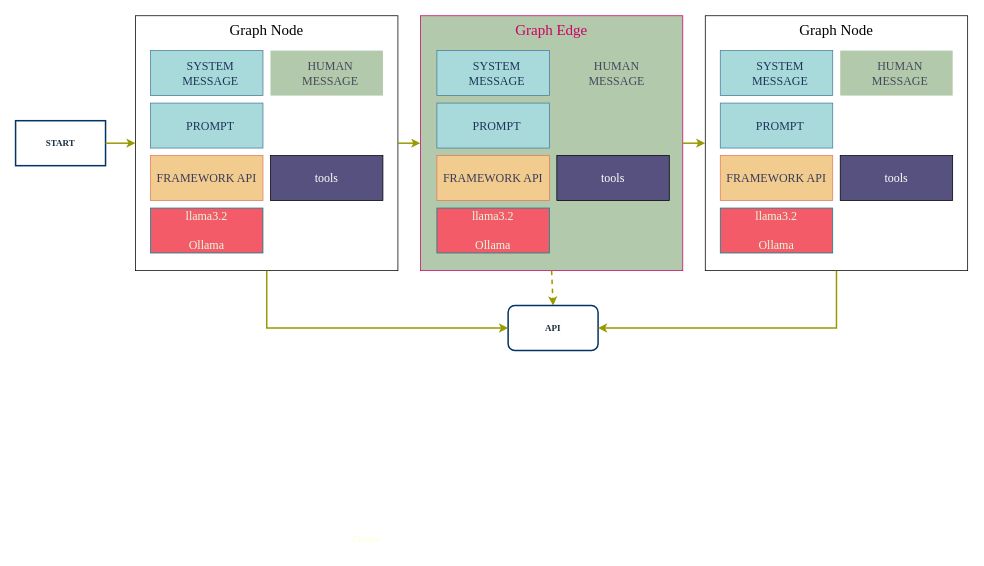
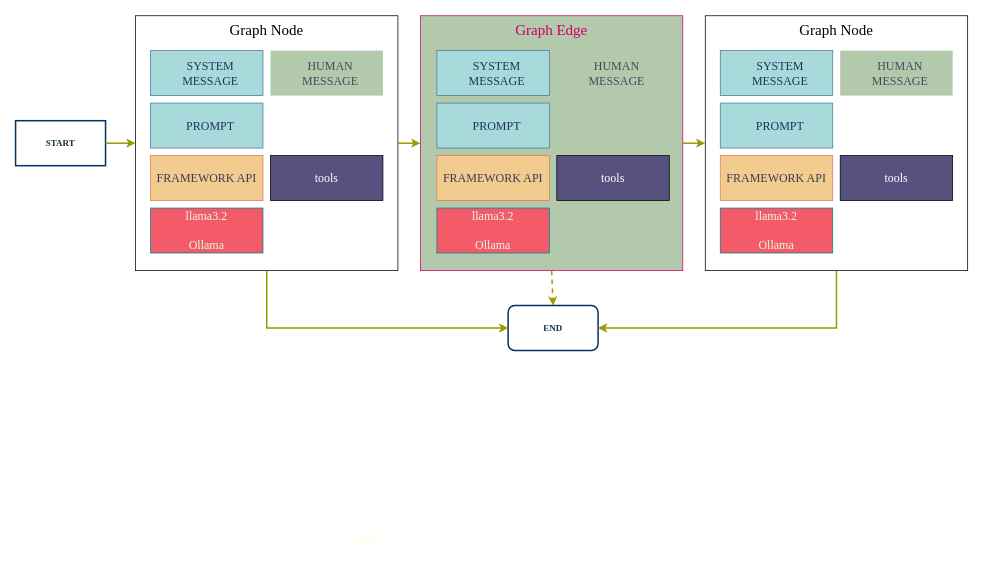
(553, 328) -> (553, 328)
(367, 539) -> (367, 539)
